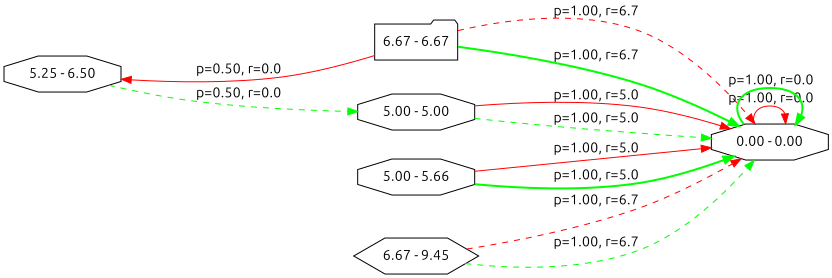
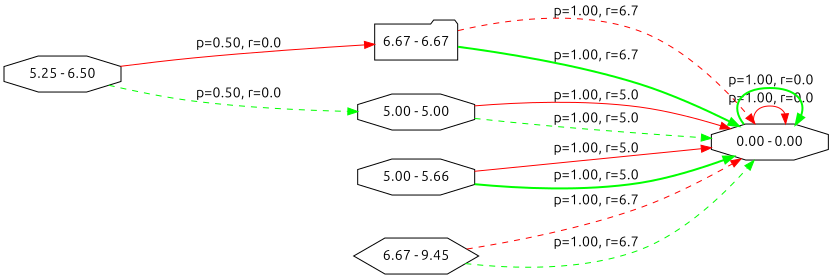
(254, 80) -> (242, 54)
